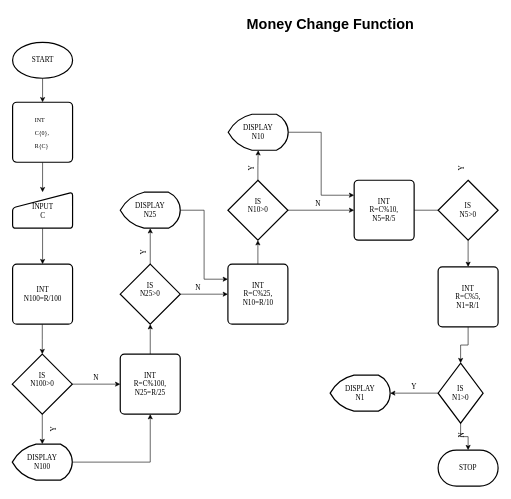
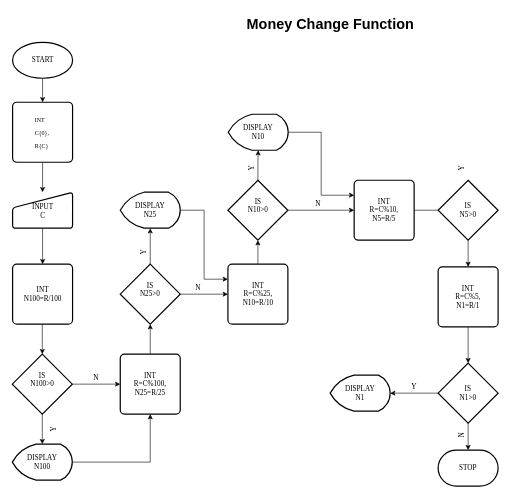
(461, 393) -> (468, 393)
